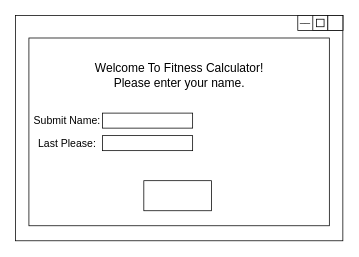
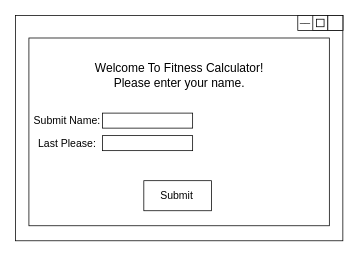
none -> (177, 195)
